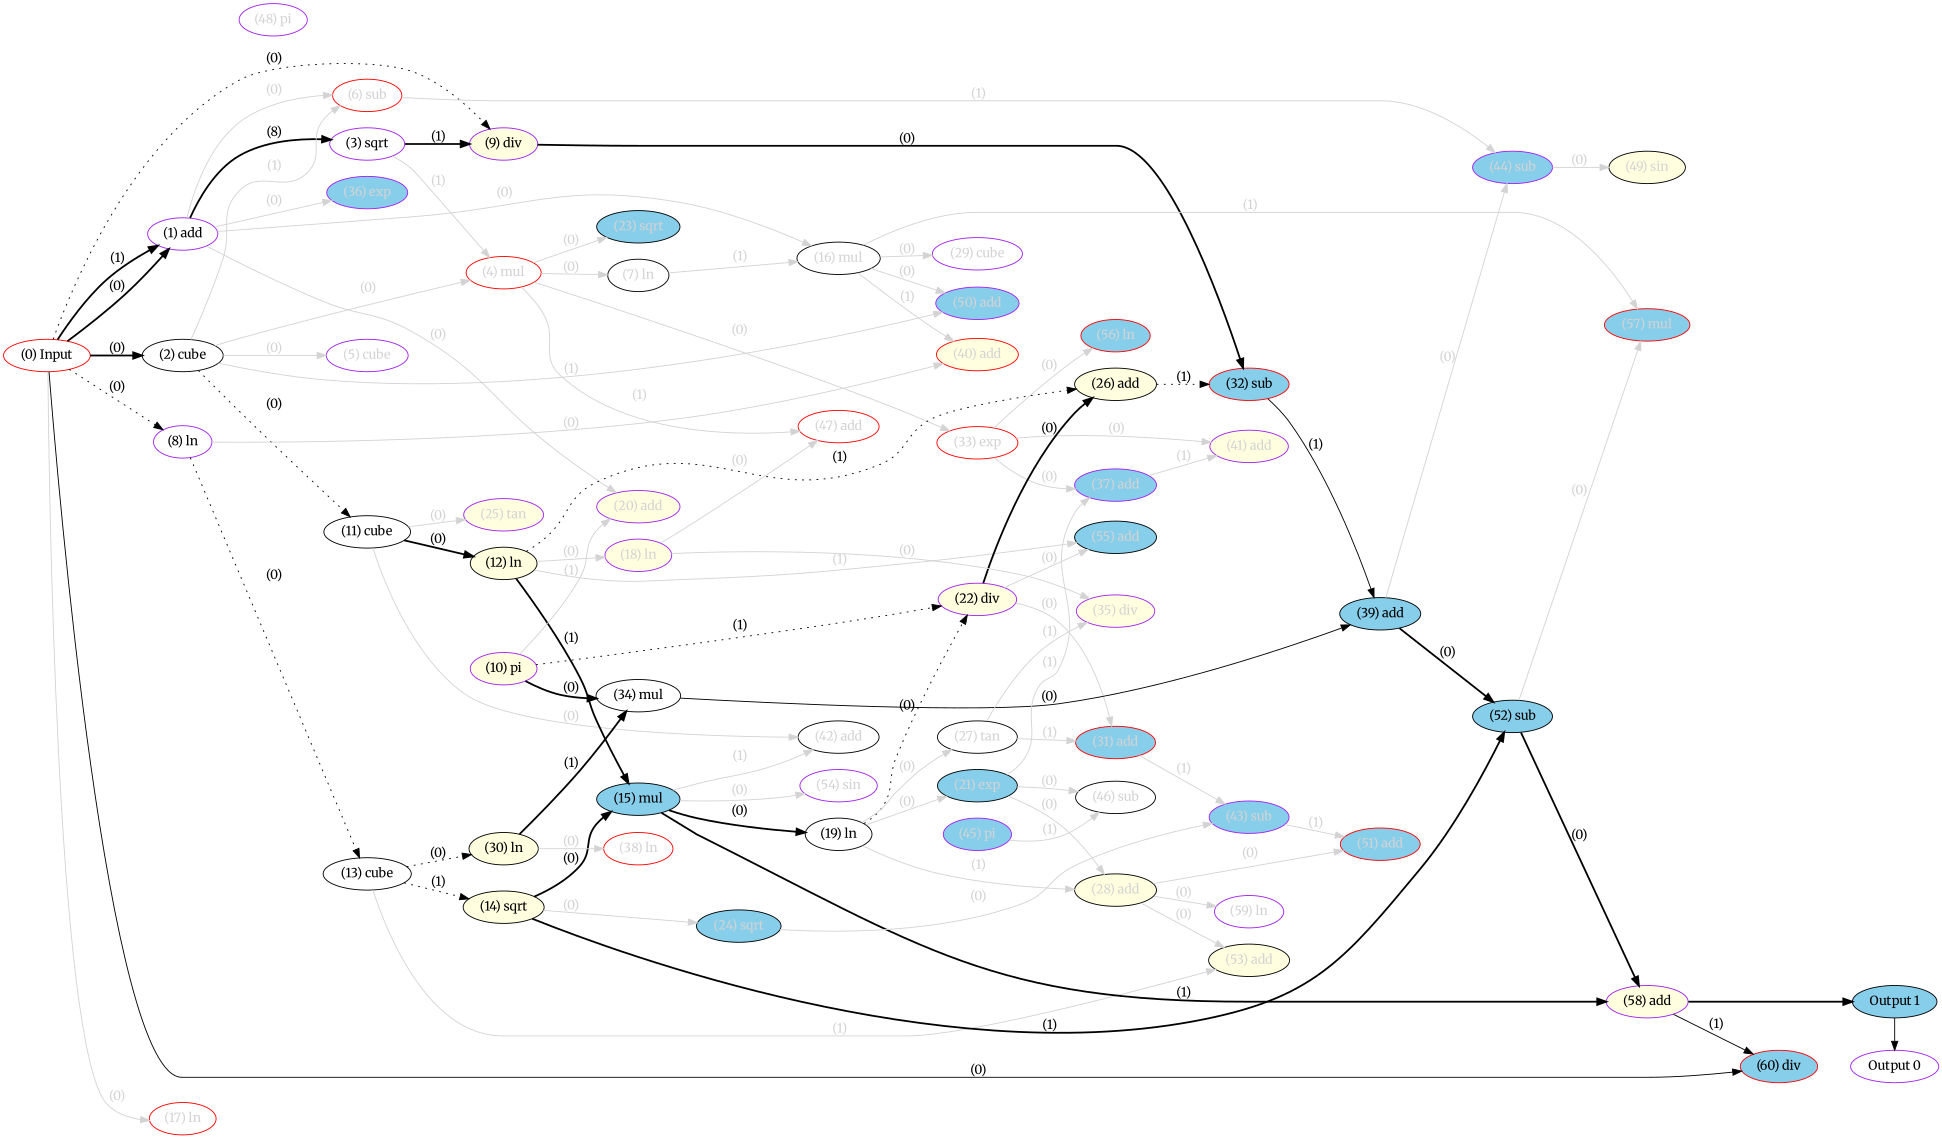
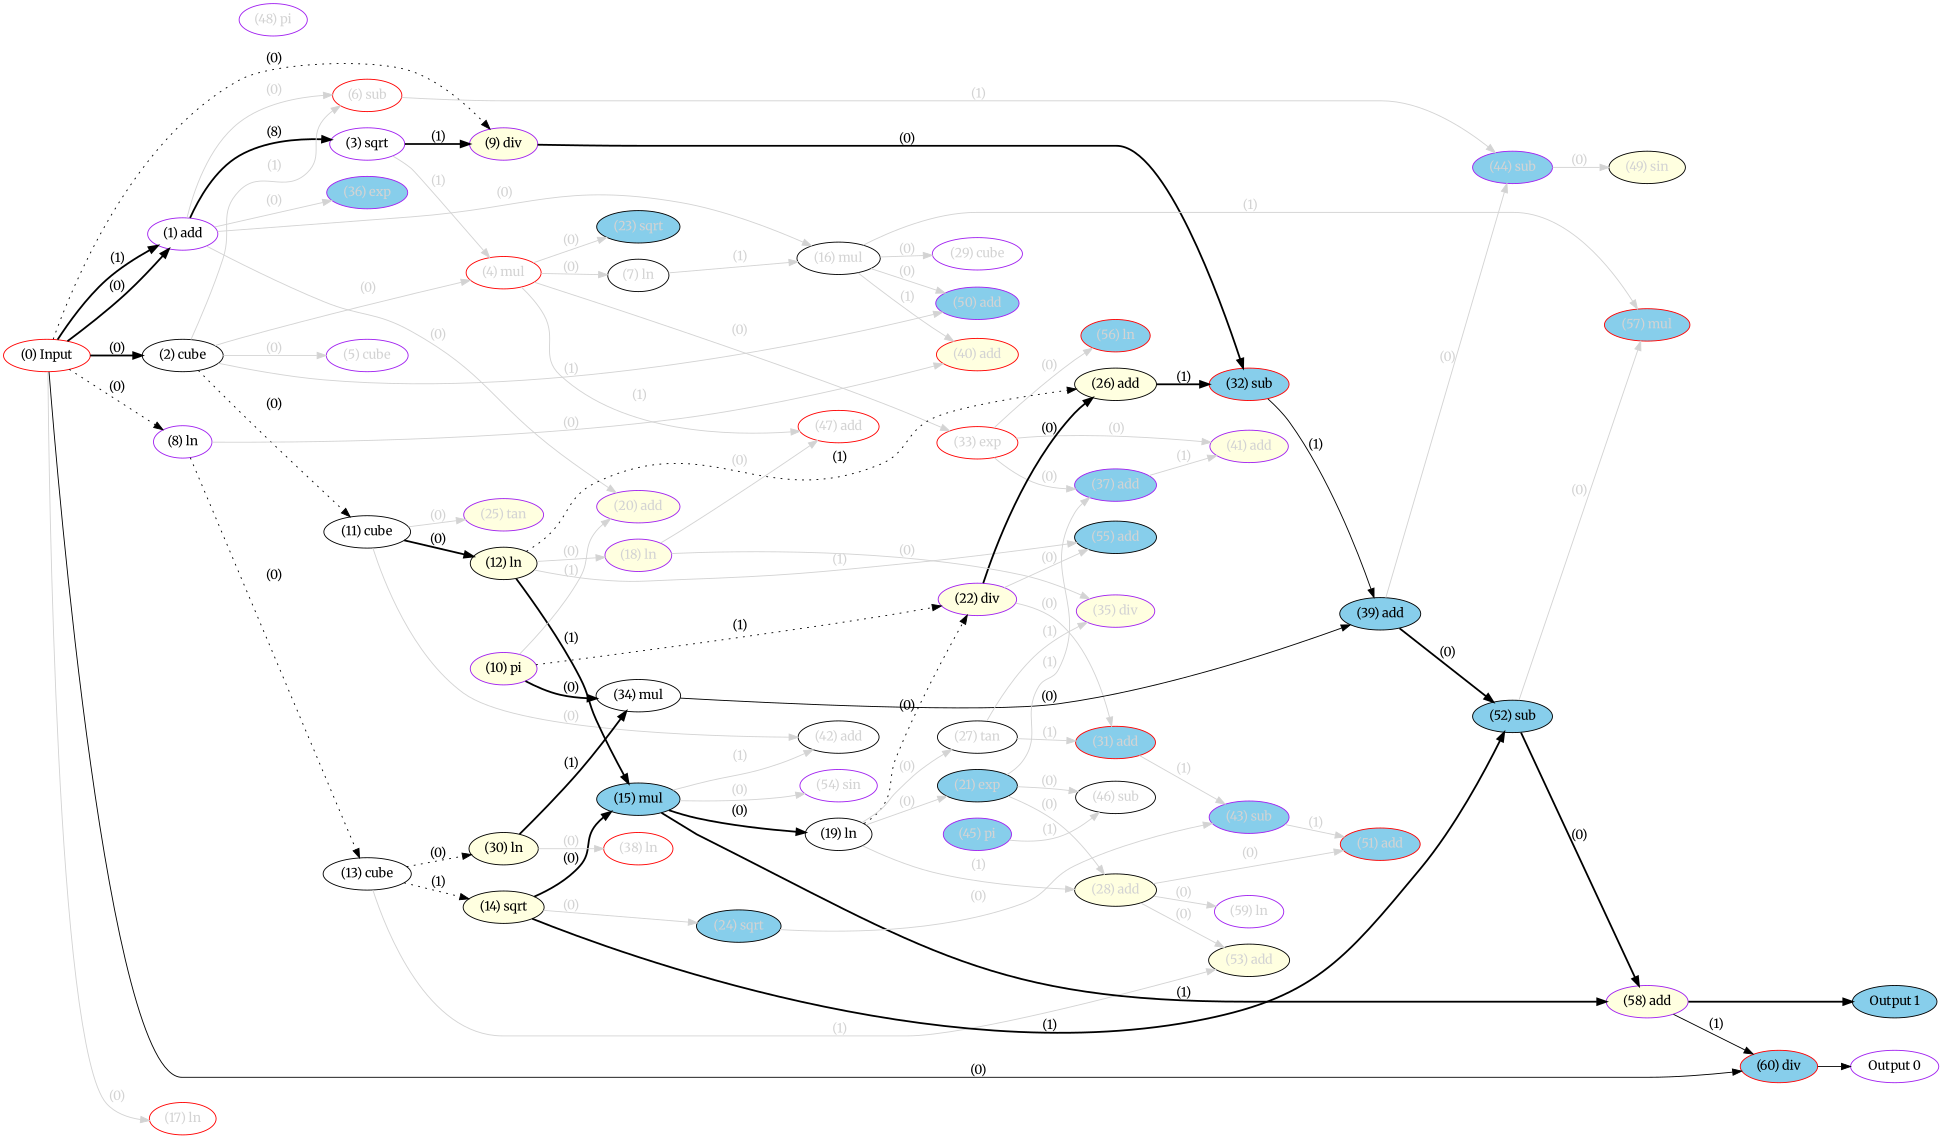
(1178, 384) -> (1178, 384)
(1895, 1030) -> (1830, 1066)
